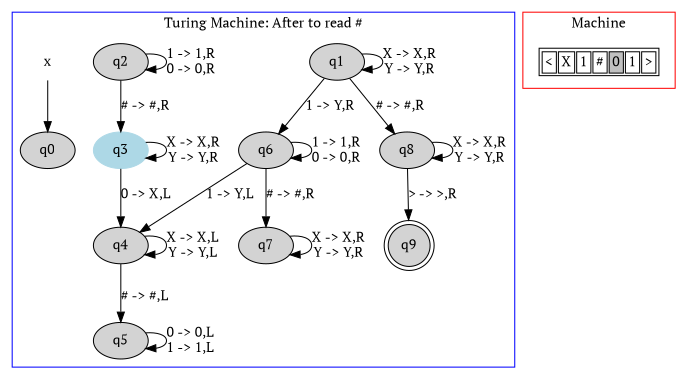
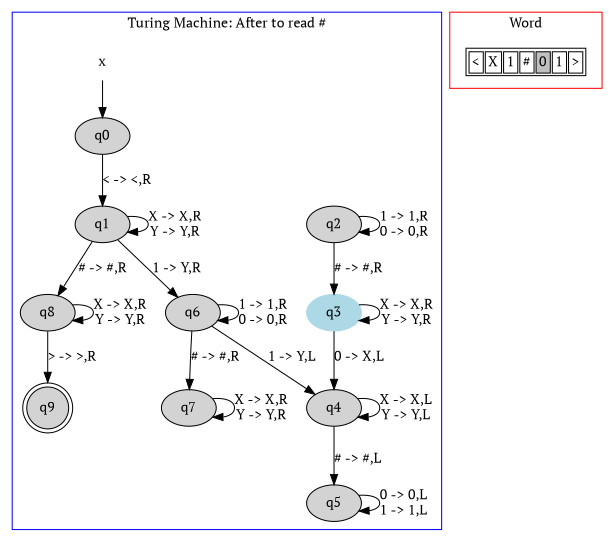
(599, 24) -> (526, 24)
none -> (103, 175)
